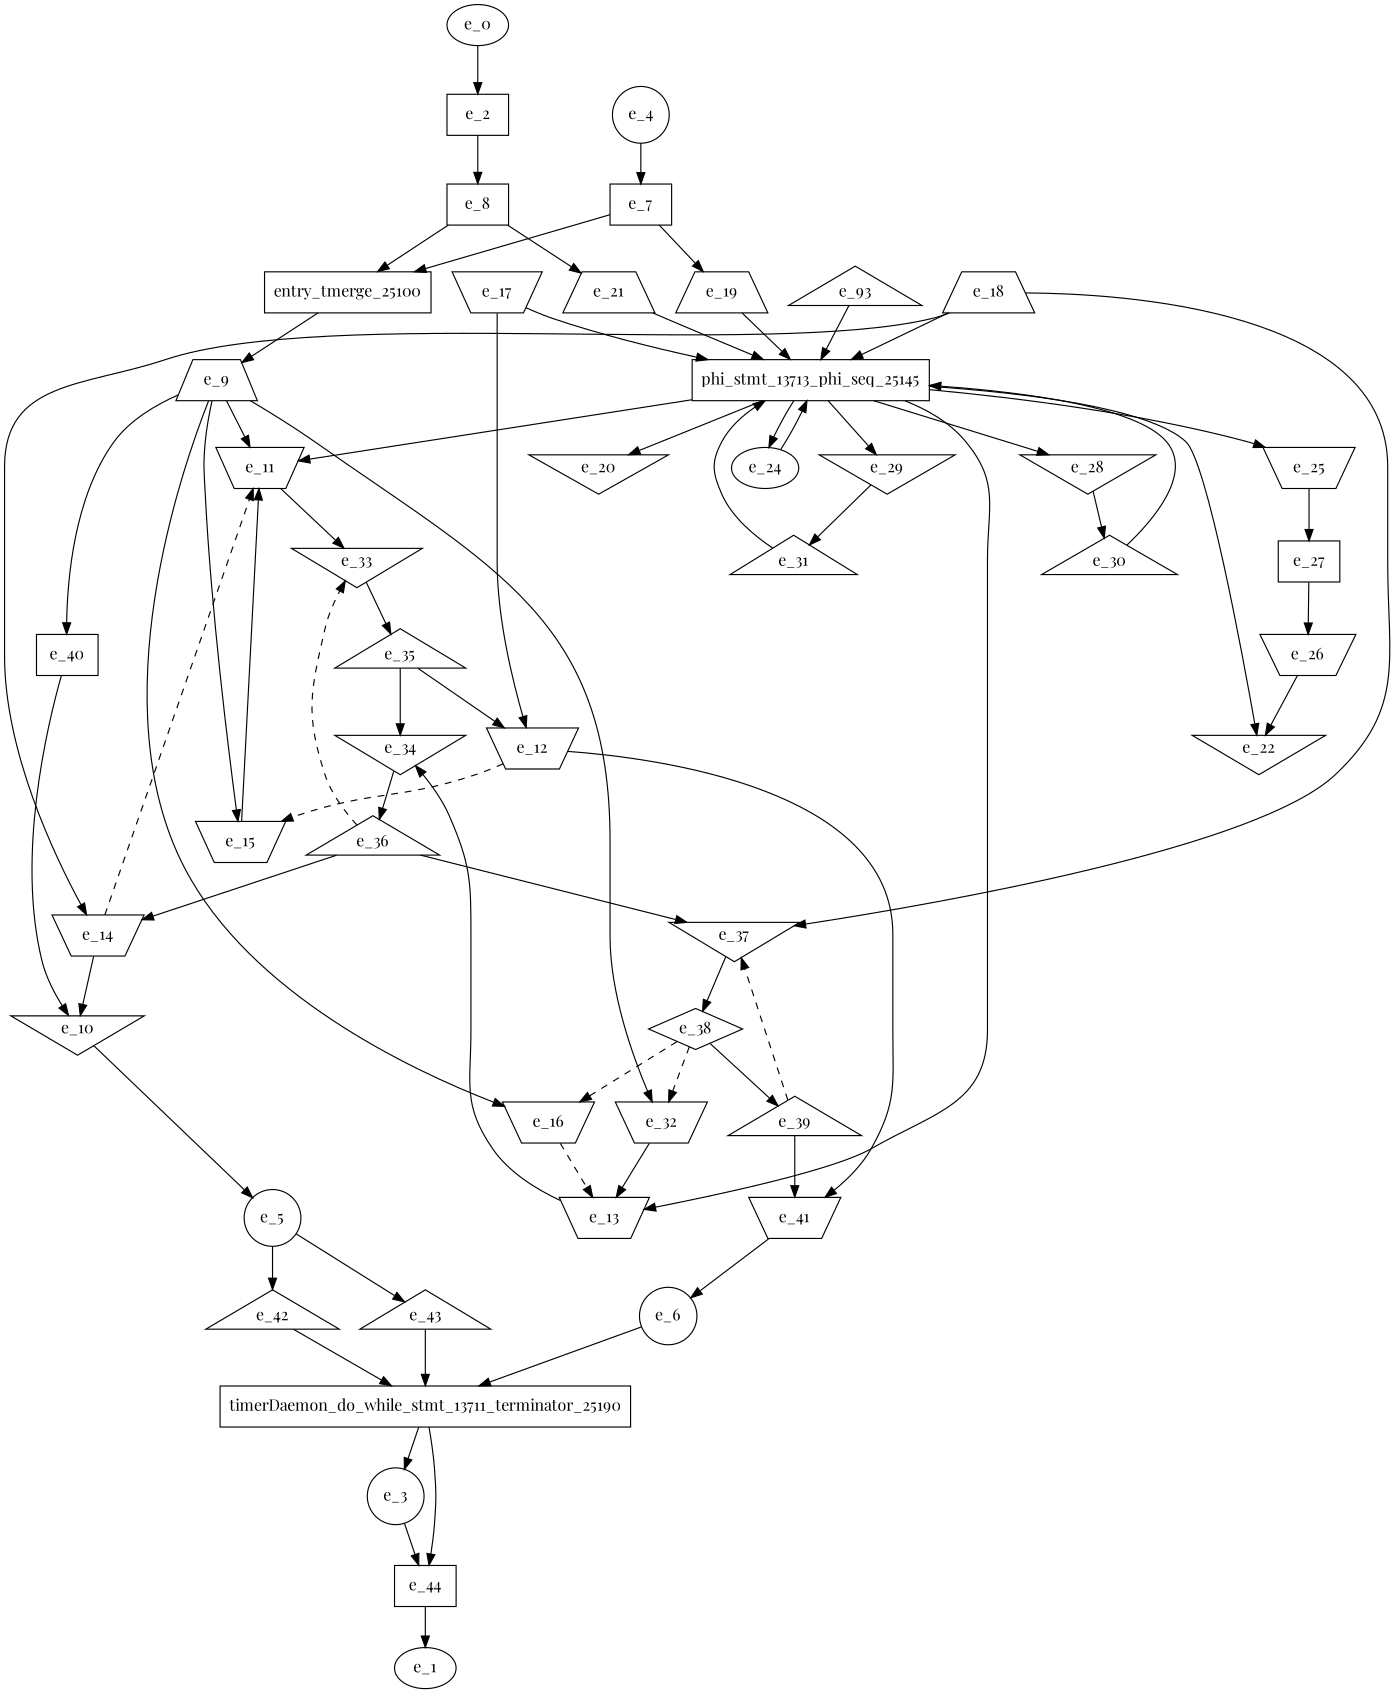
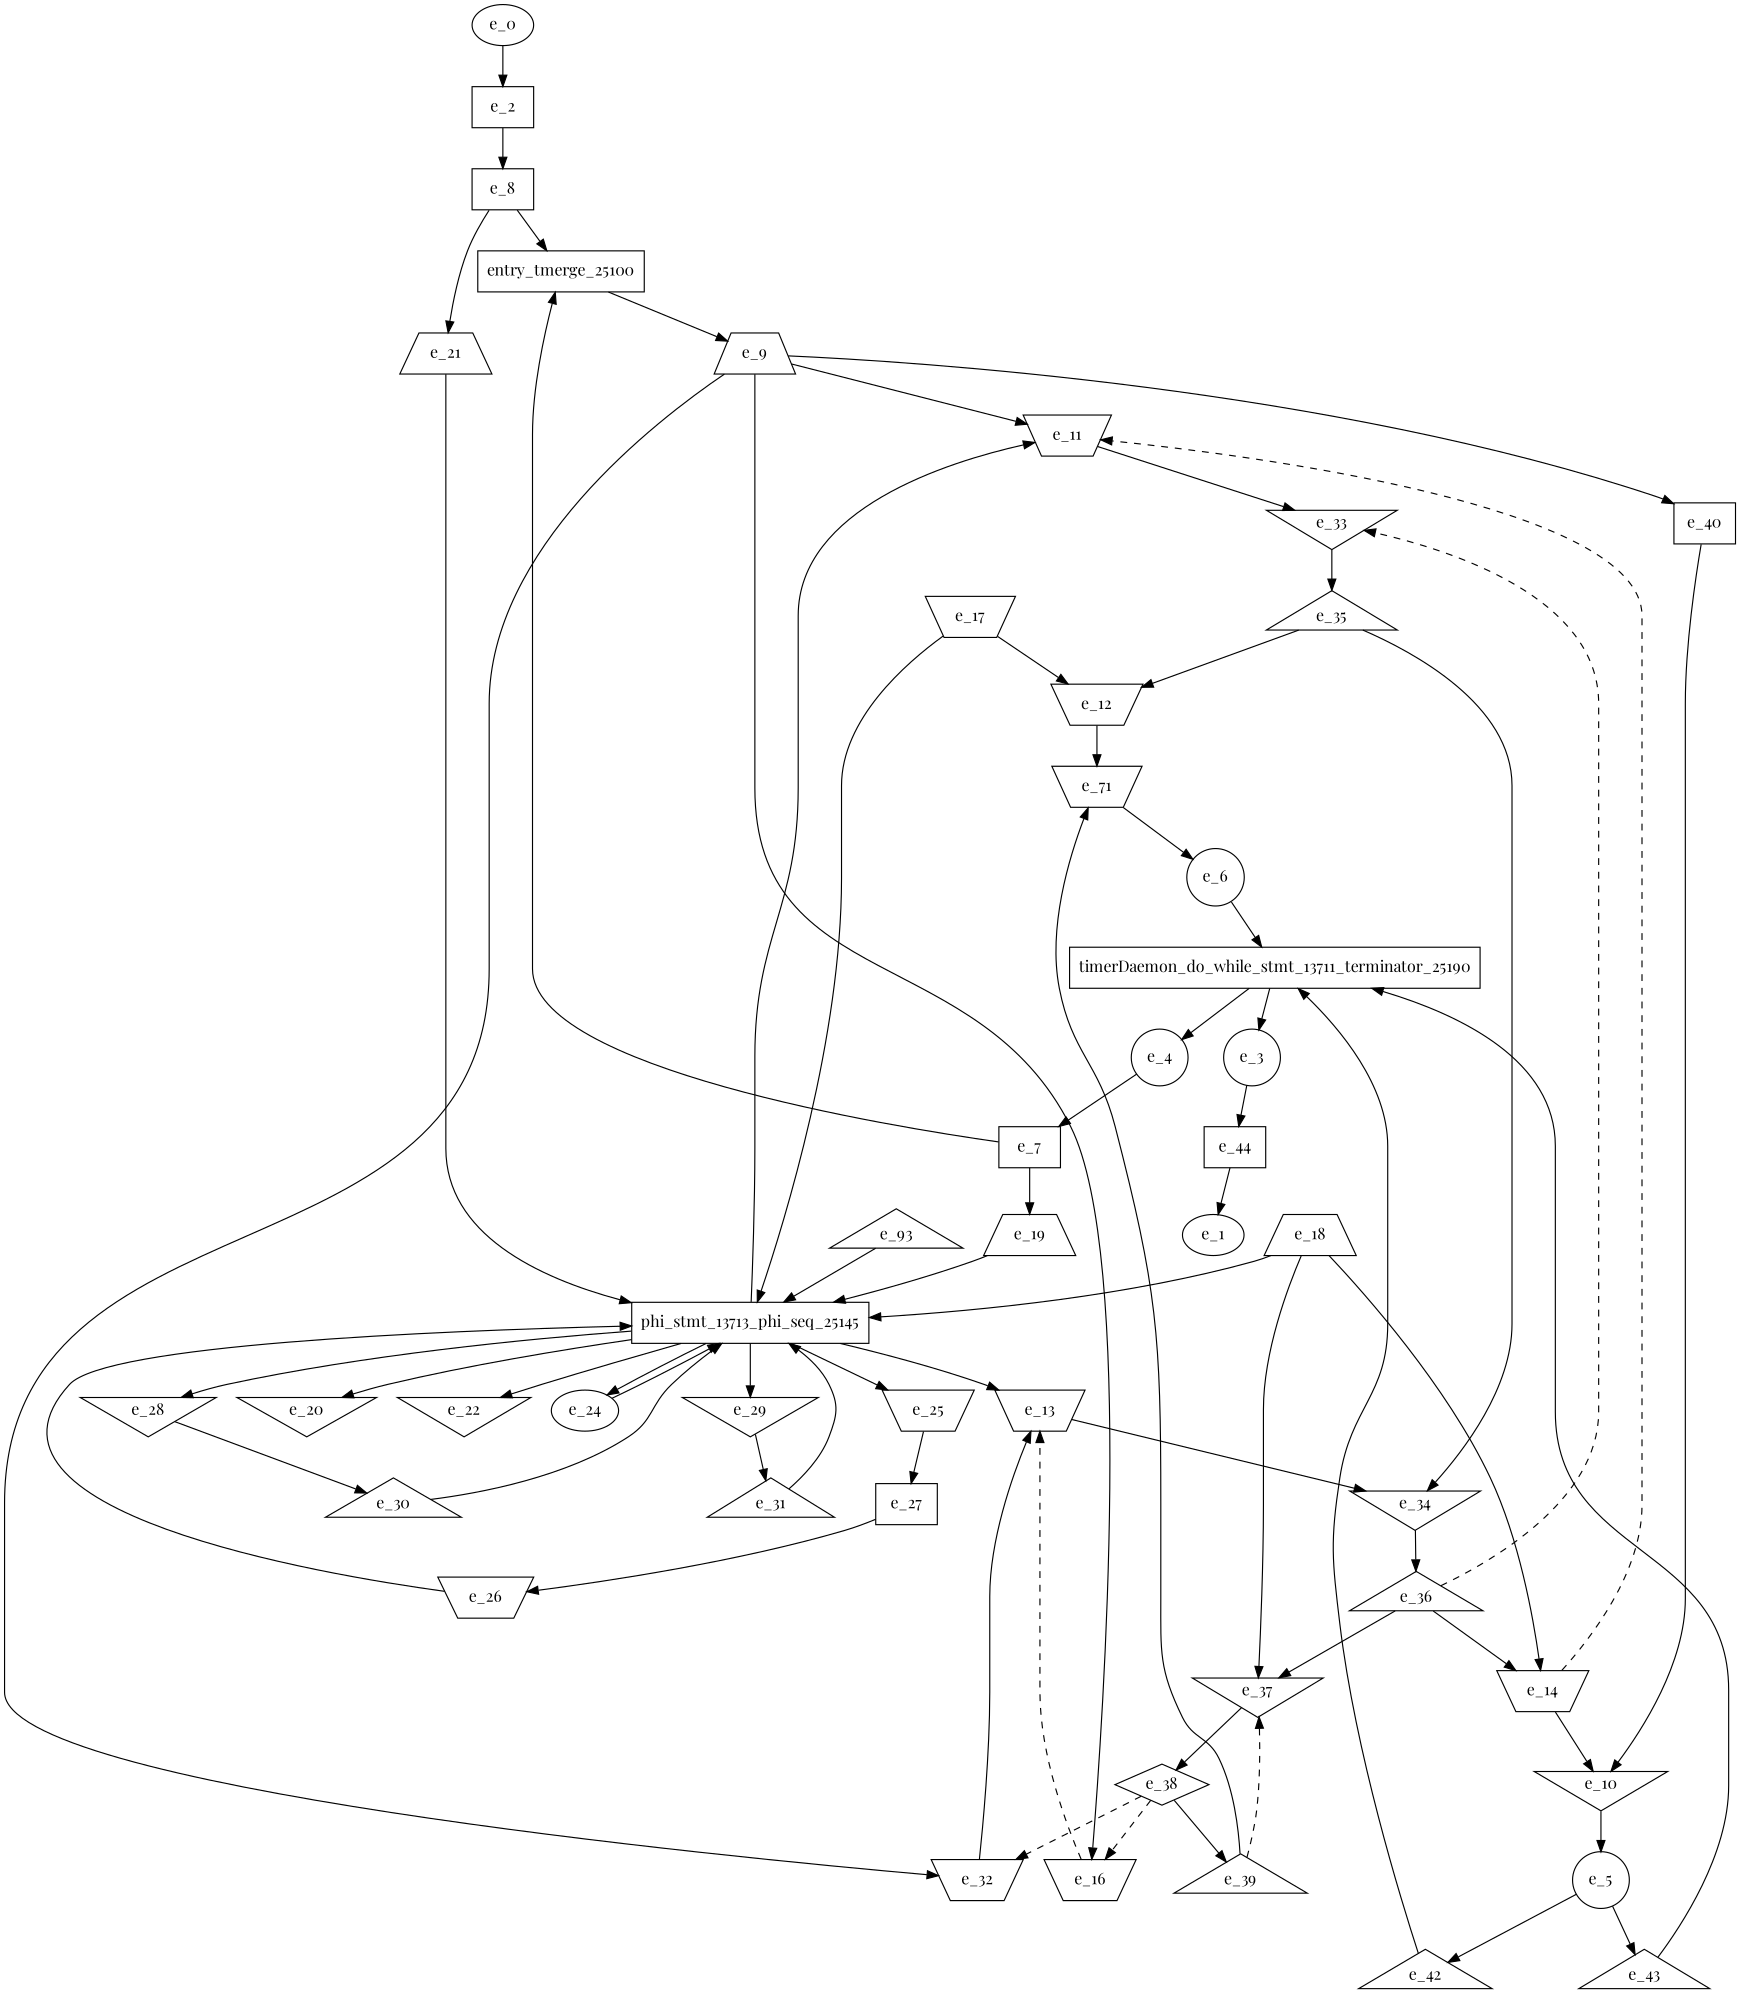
(1284, 700) -> (95, 1371)
(241, 842) -> none
(795, 1218) -> (1097, 787)
(436, 1491) -> (1220, 1011)
